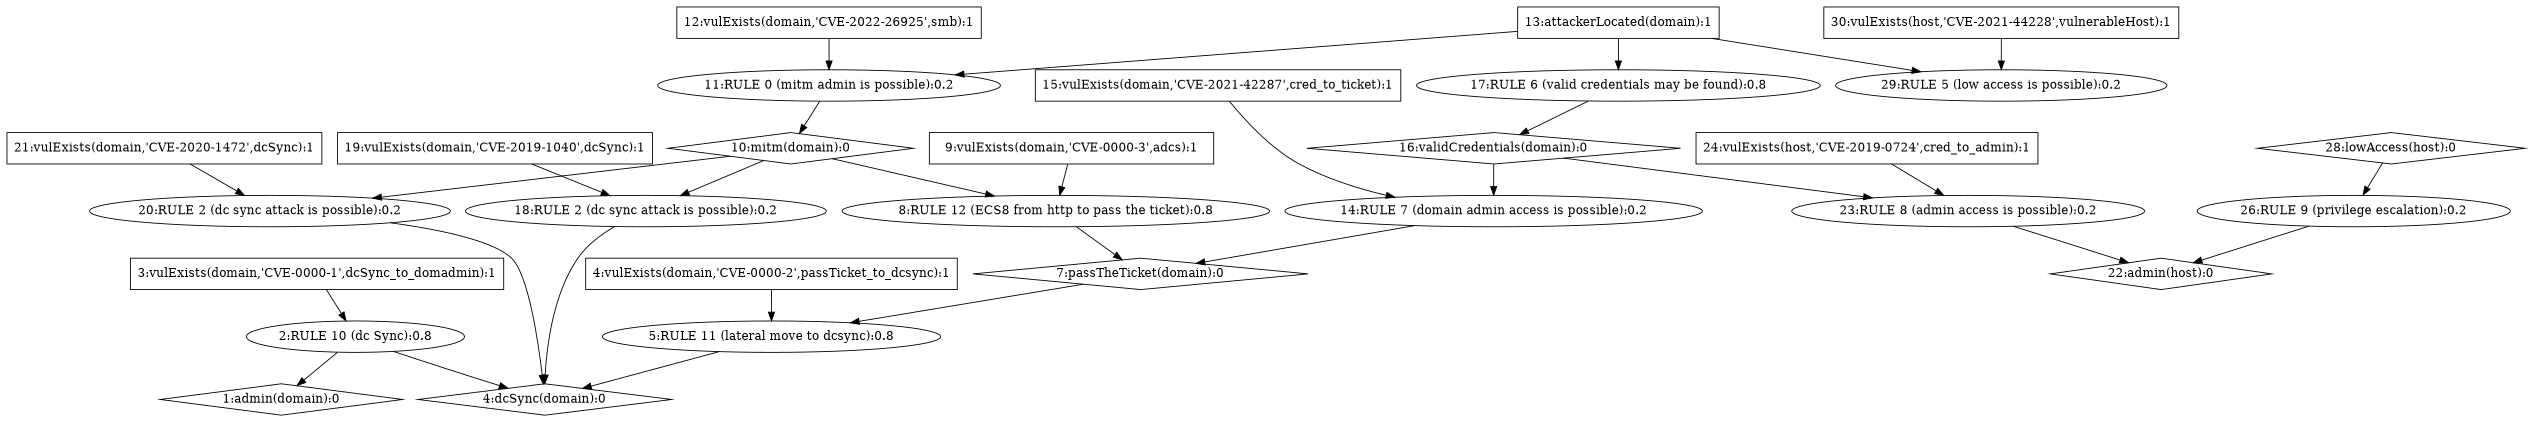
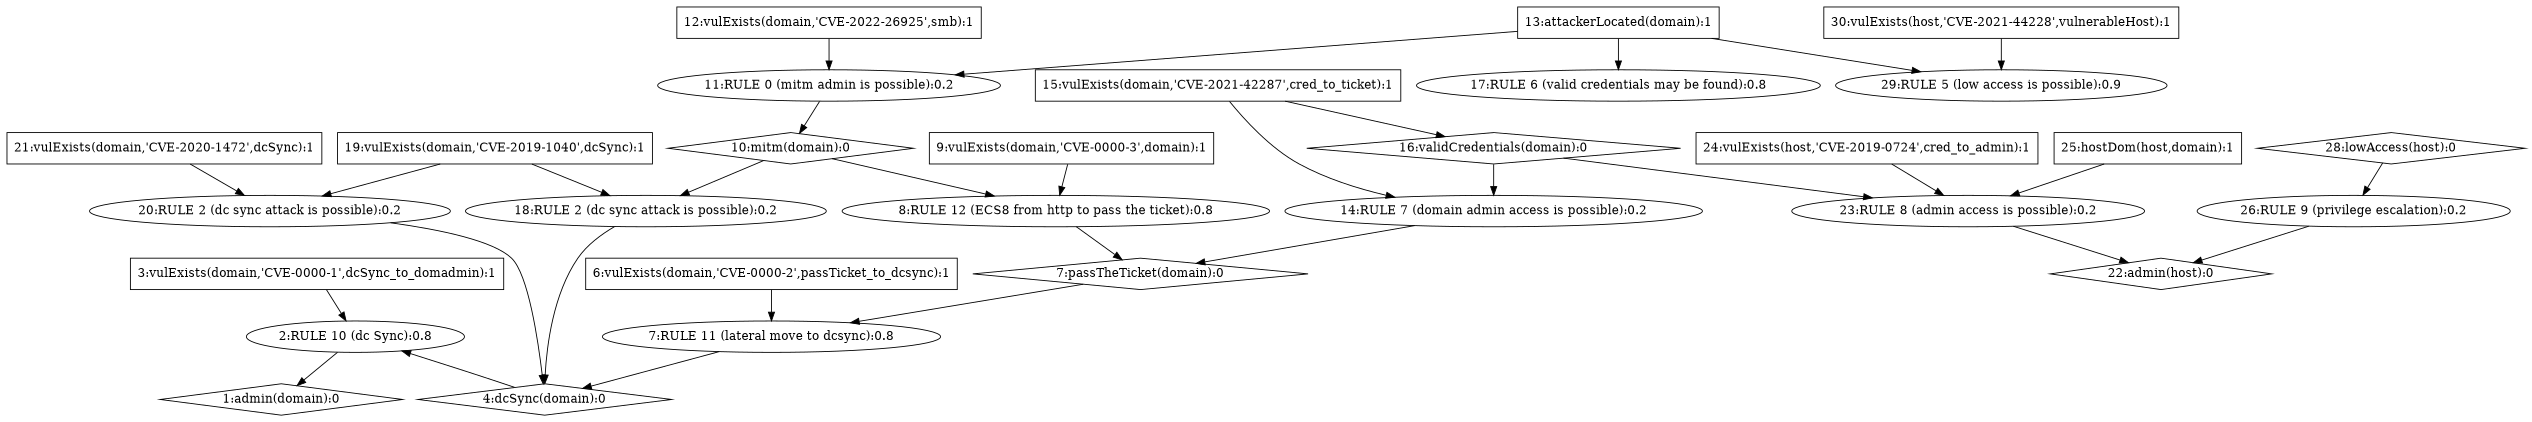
(2001, 85) -> (2001, 85)
(1558, 116) -> (1361, 118)
(1072, 148) -> (1072, 148)
none -> (2148, 148)
(547, 178) -> (385, 179)
(771, 274) -> (771, 274)
(771, 337) -> (771, 337)
(446, 369) -> (463, 370)
